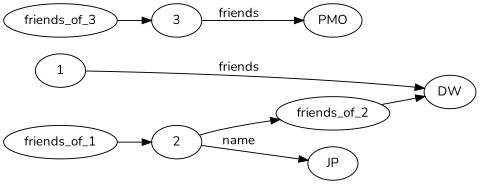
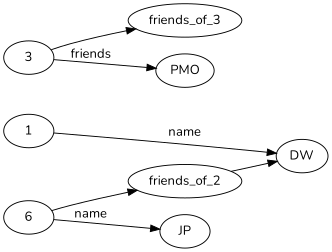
(130, 20) -> (89, 39)
(239, 67) -> (185, 132)
(60, 142) -> none
(177, 142) -> (29, 217)
